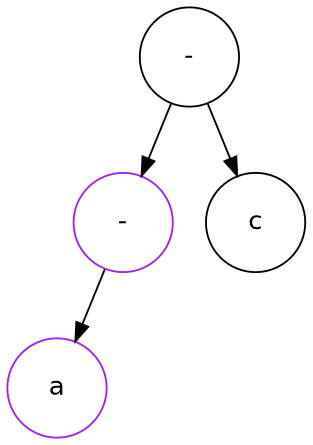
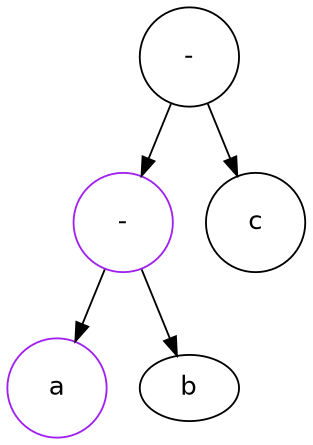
none -> (189, 388)
